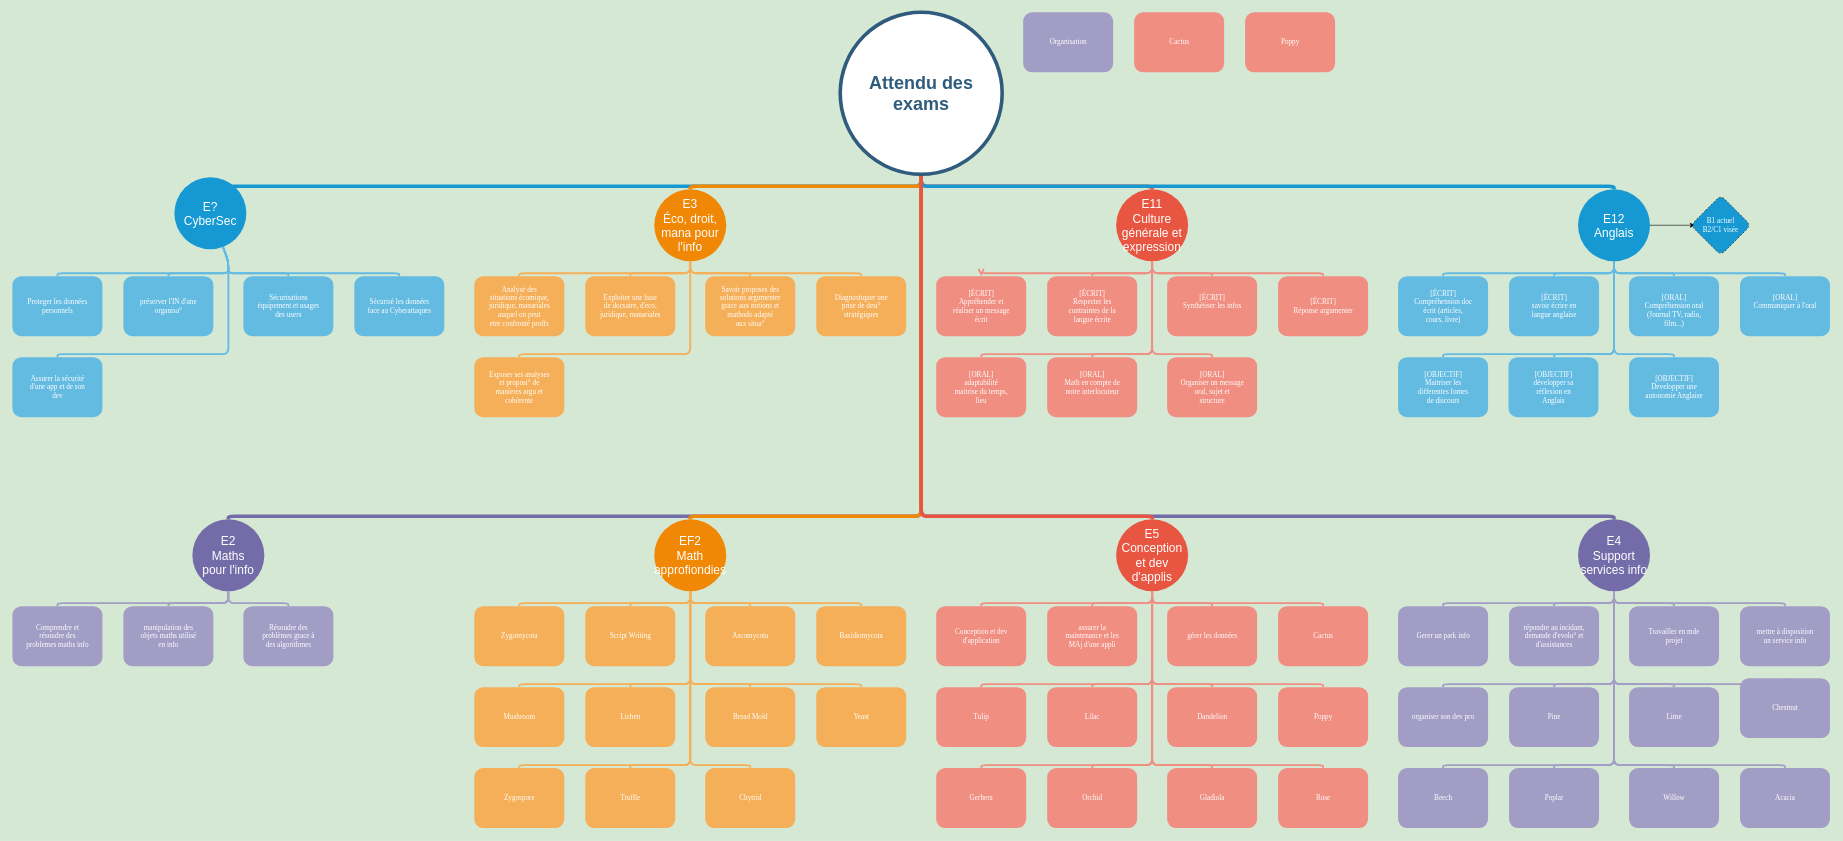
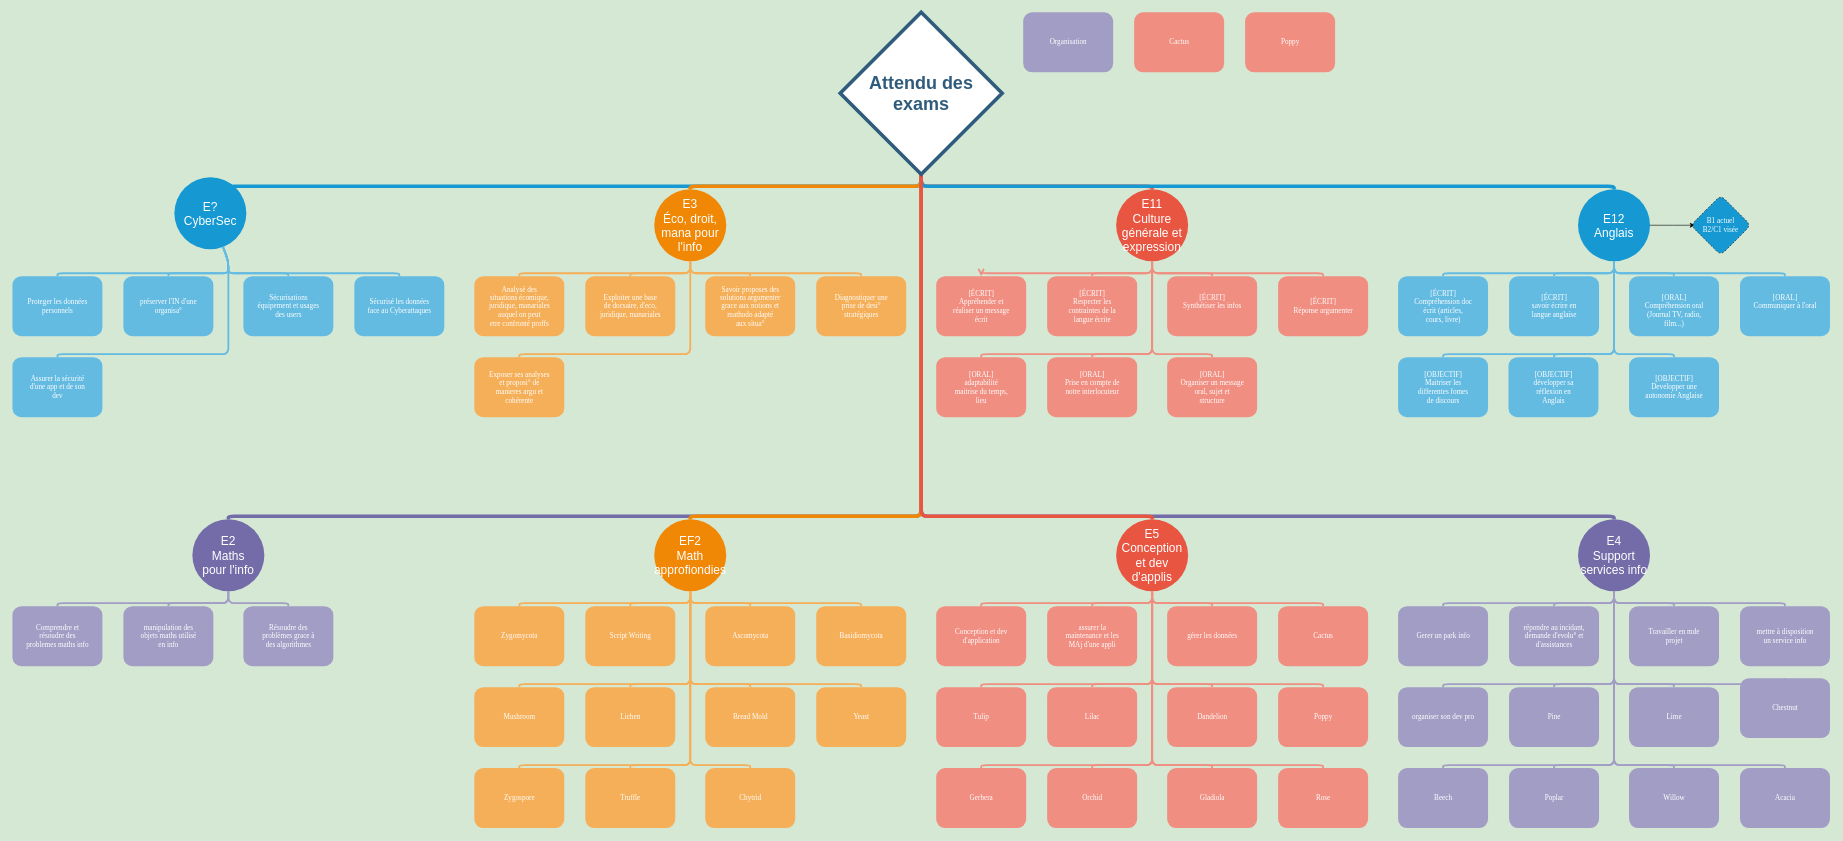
(921, 93) -> (921, 93)
(1093, 387) -> (1093, 387)
